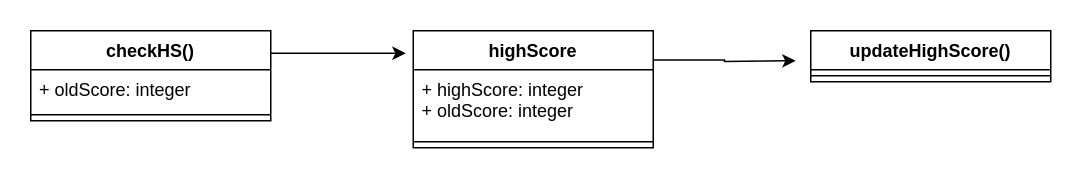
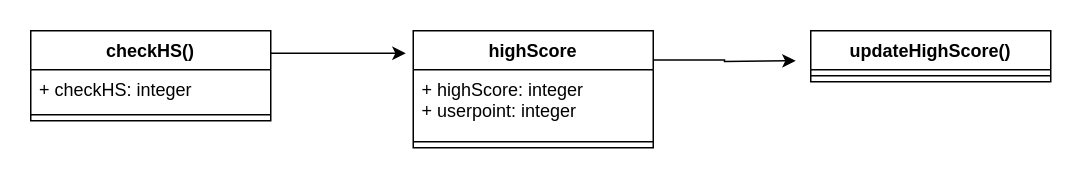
(123, 90) -> (120, 90)
(511, 90) -> (511, 90)
